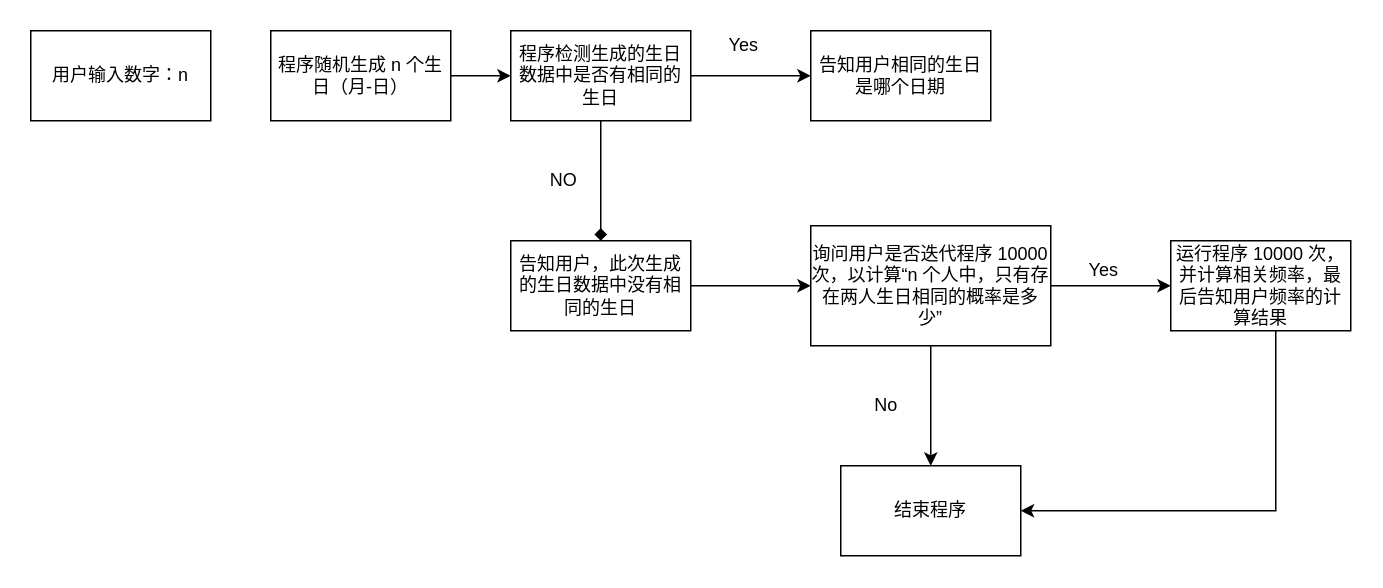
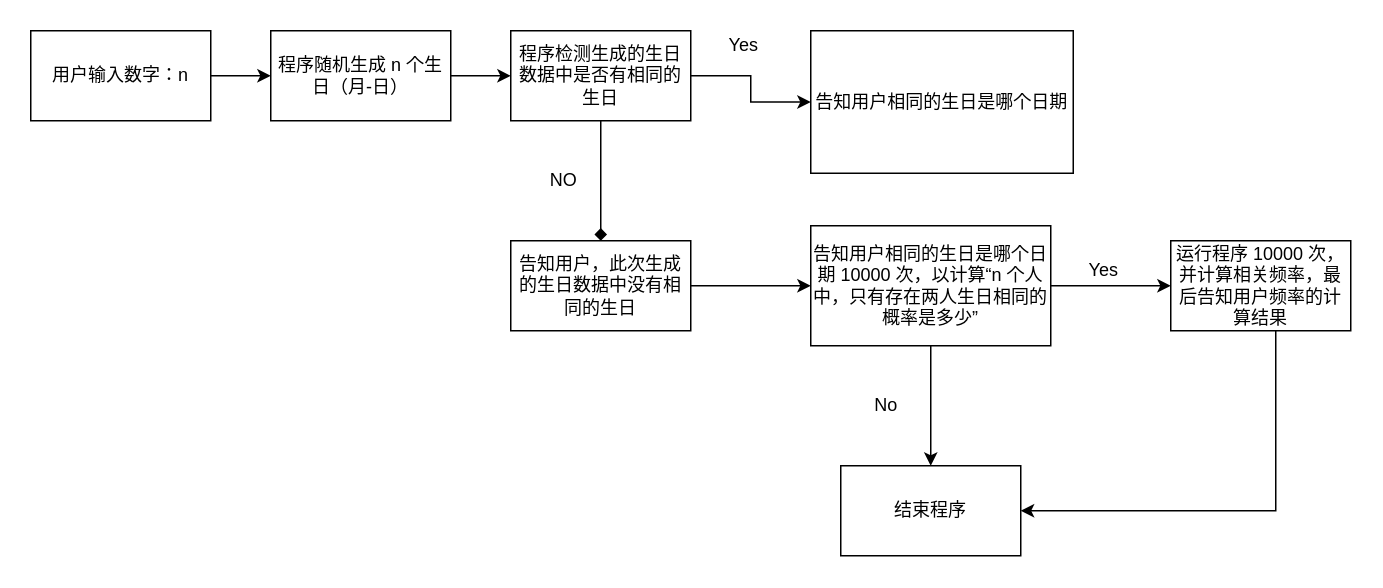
none -> (236, 76)
(901, 76) -> (942, 102)
(931, 286) -> (931, 286)
